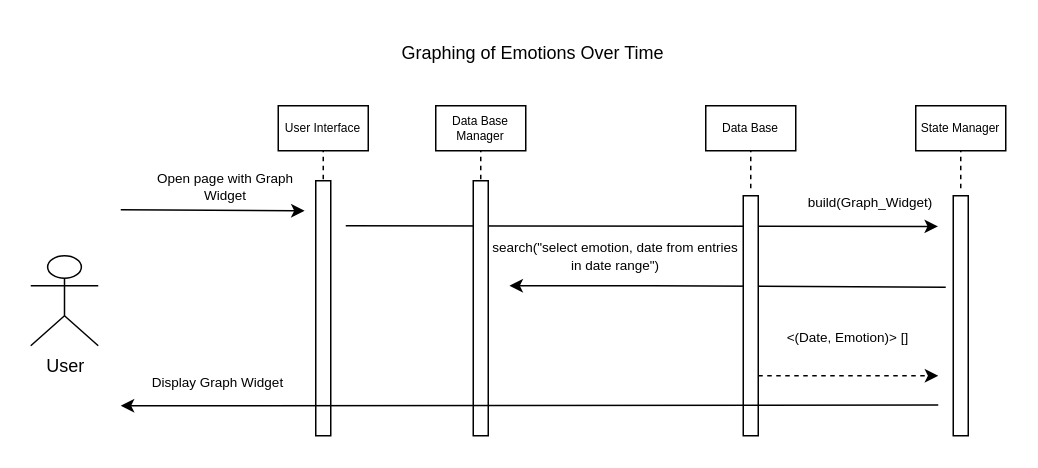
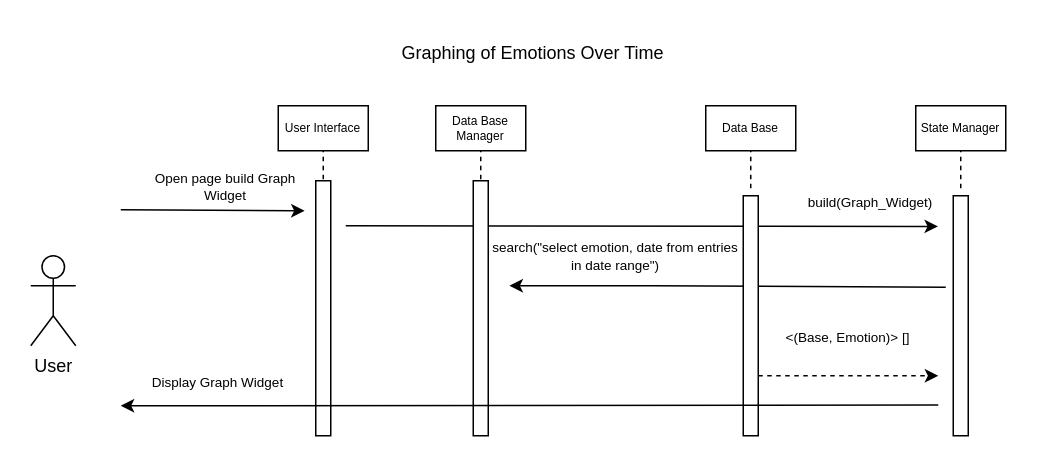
(226, 187) -> (226, 187)
(65, 301) -> (53, 301)
(848, 338) -> (848, 338)
